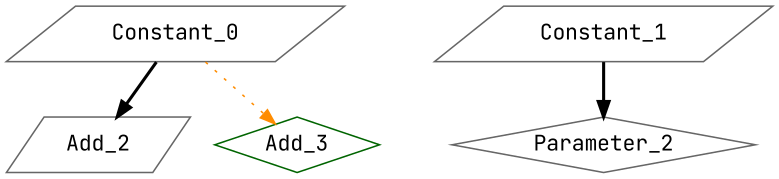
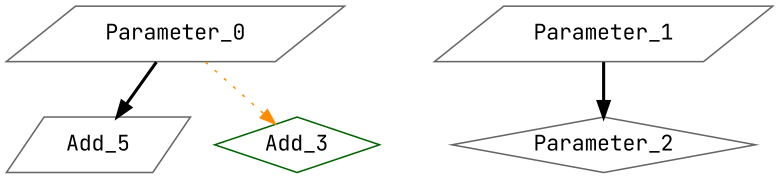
(175, 34) -> (175, 34)
(604, 34) -> (604, 34)
(98, 145) -> (98, 145)
